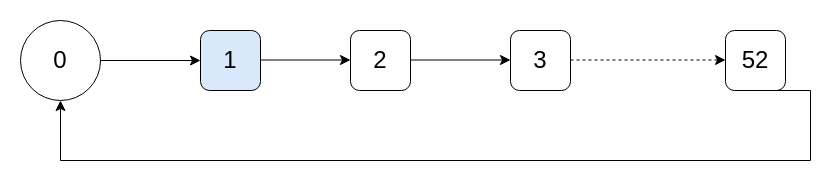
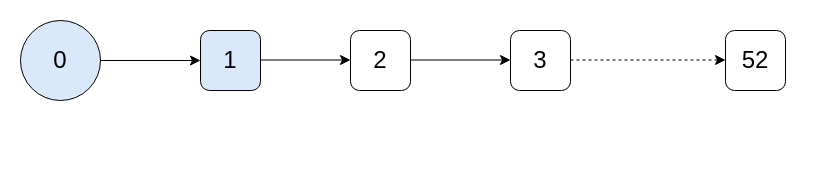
(61, 61) -> (61, 61)
(462, 161) -> none
